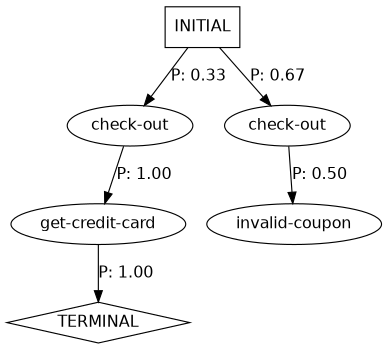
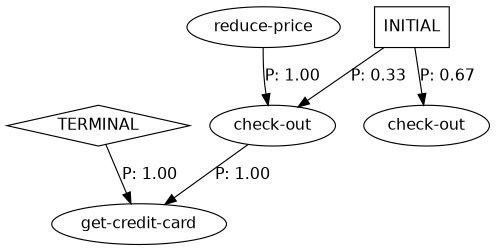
none -> (264, 27)
(294, 224) -> none
(98, 268) -> (116, 169)
